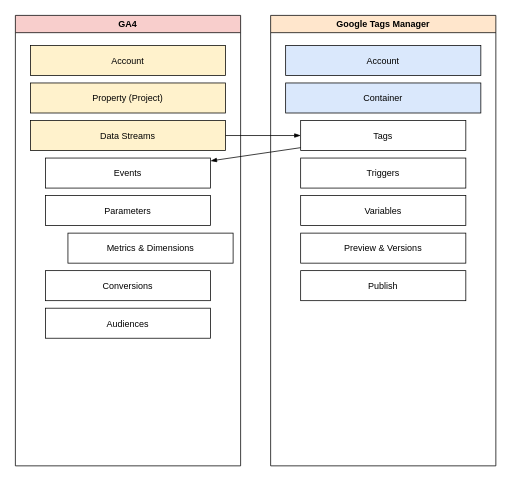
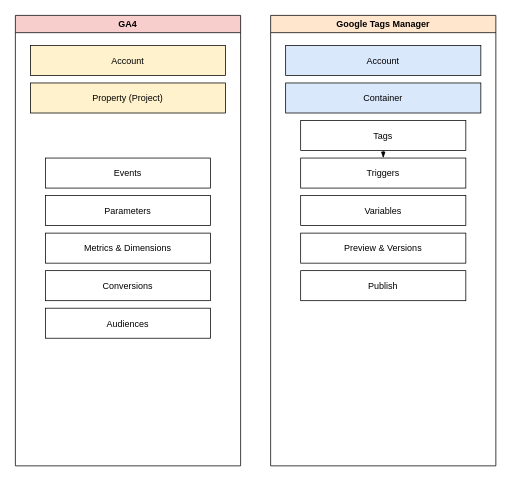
(128, 135) -> none
(260, 135) -> none
(258, 154) -> (383, 150)
(150, 248) -> (128, 248)
